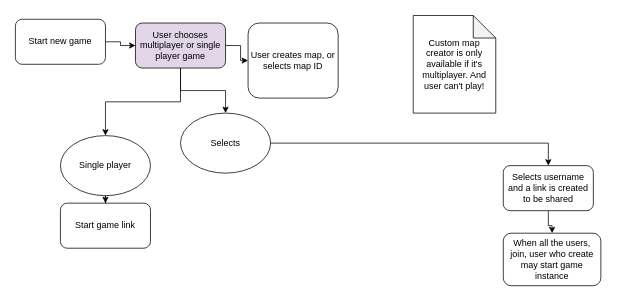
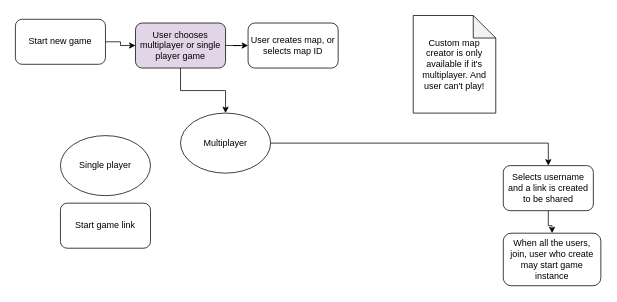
(293, 60) -> (293, 45)
(133, 102) -> none
(225, 143) -> (225, 143)
(105, 199) -> none
